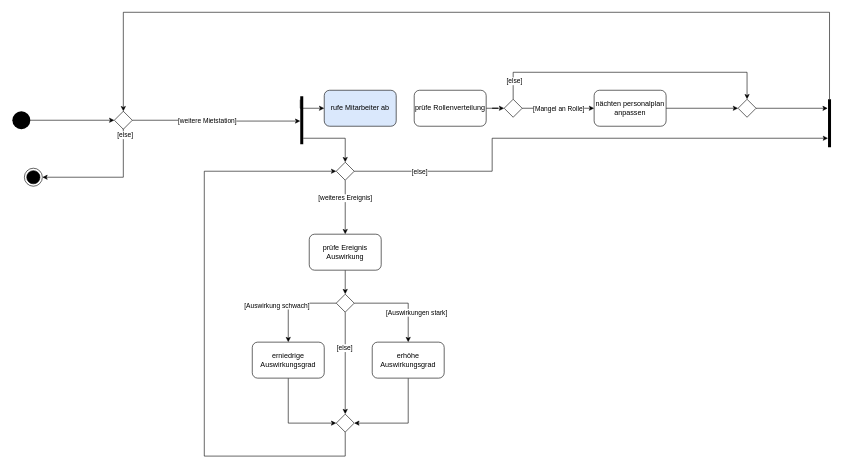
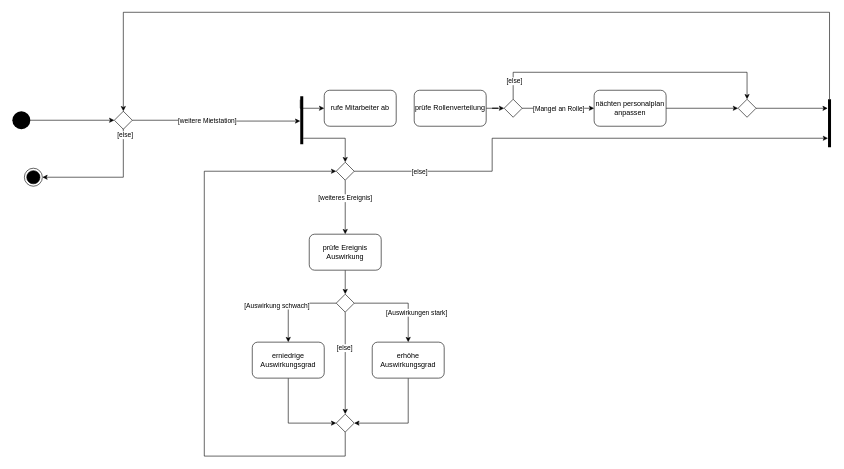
(360, 108) -> (360, 108)
